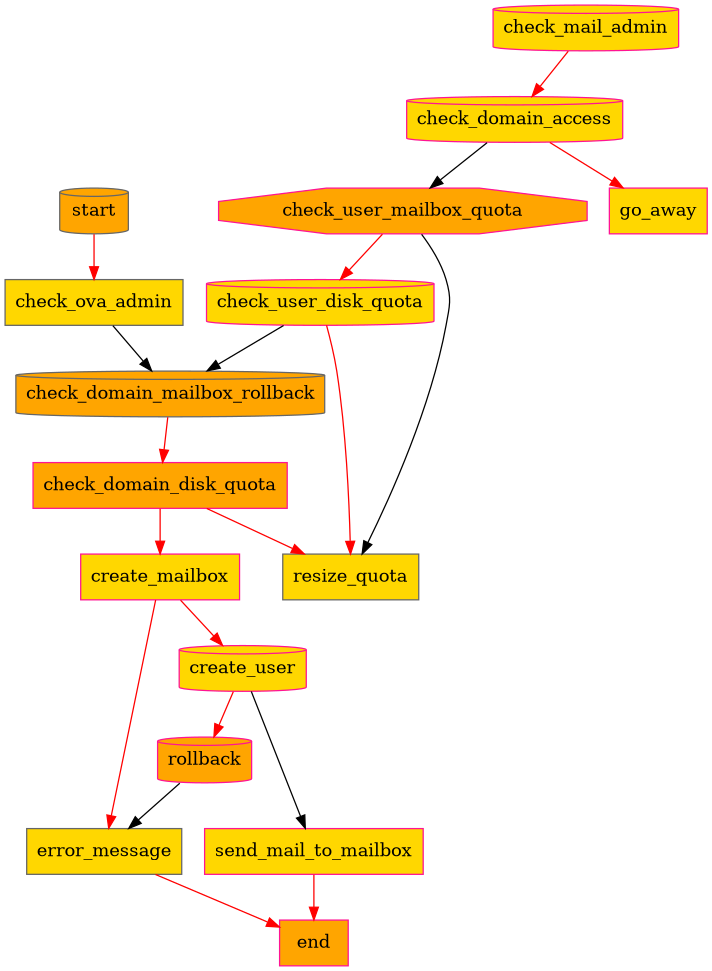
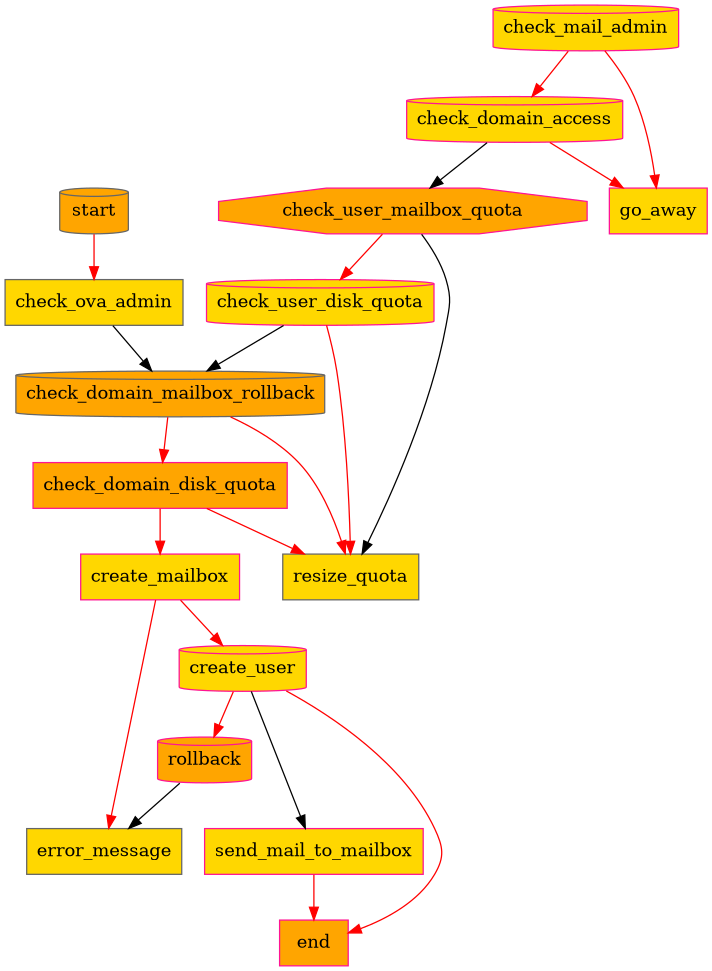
none -> (639, 109)
none -> (301, 466)
(211, 898) -> (419, 801)
